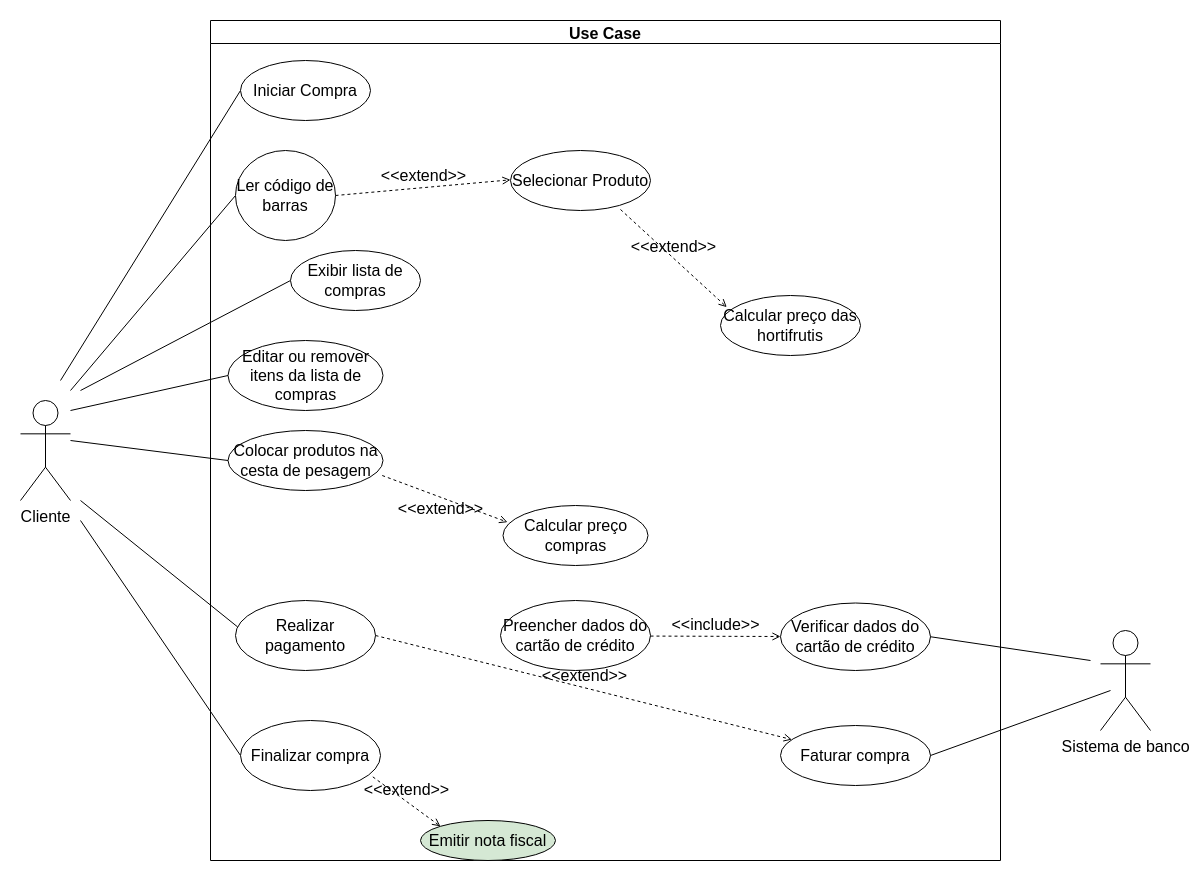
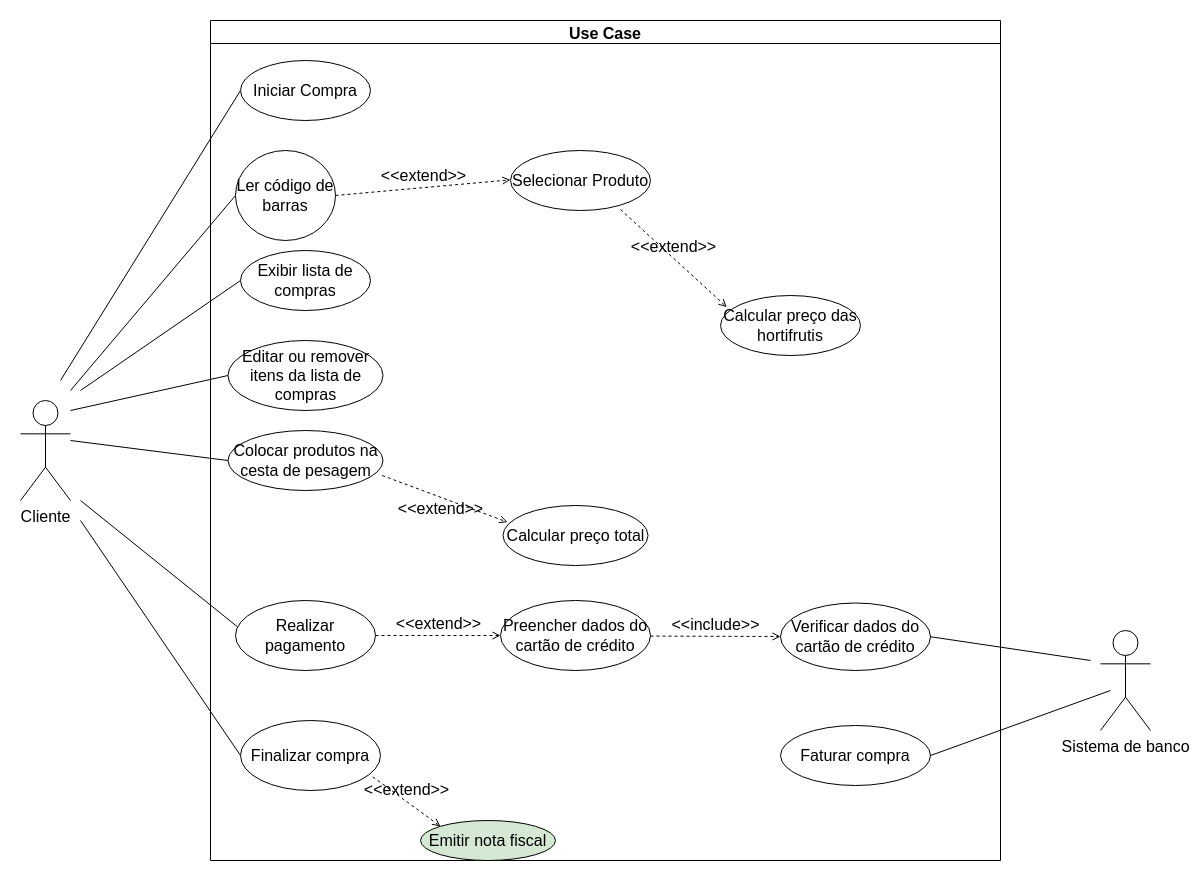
(356, 281) -> (306, 281)
(576, 536) -> (576, 536)
(585, 688) -> (439, 636)
